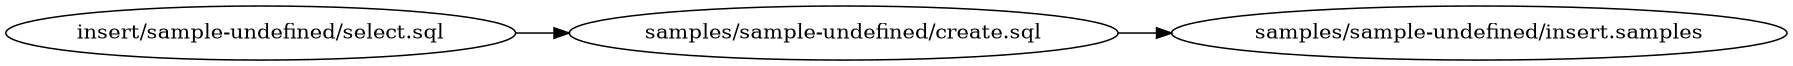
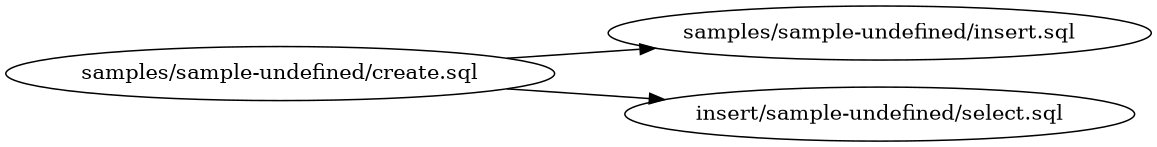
(535, 33) -> (578, 94)
(1479, 33) -> (880, 33)
